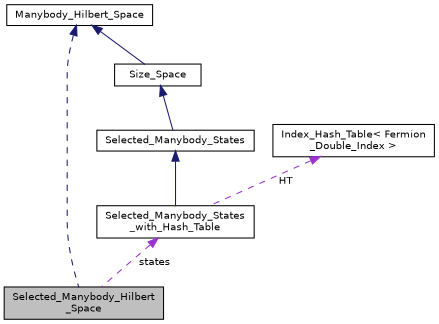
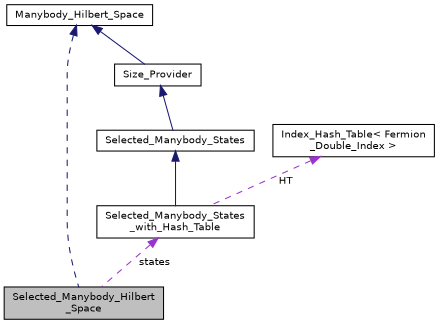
(158, 75) -> (158, 75)
